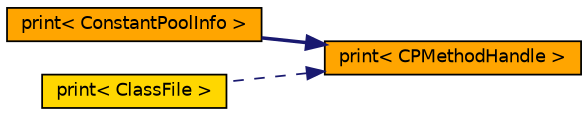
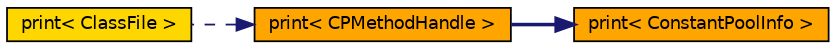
(284, 40) -> (533, 25)
